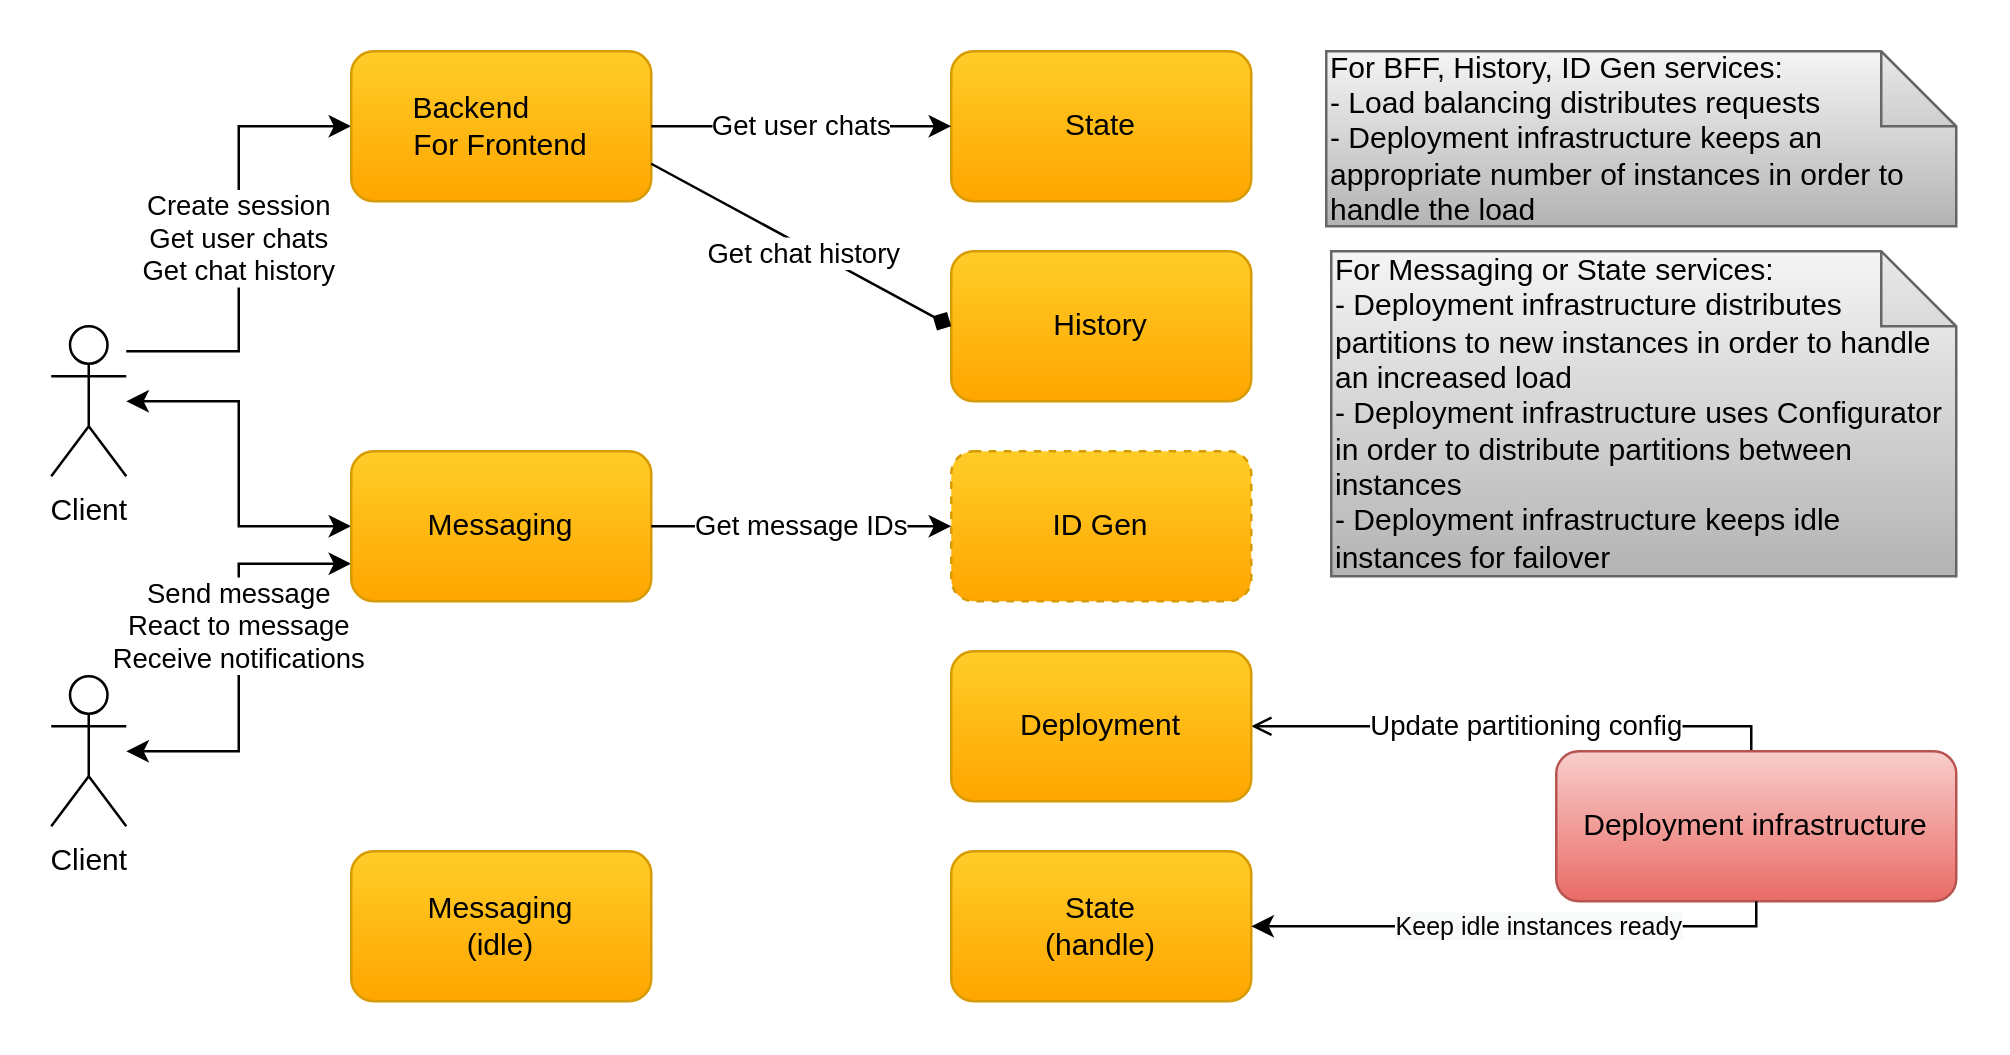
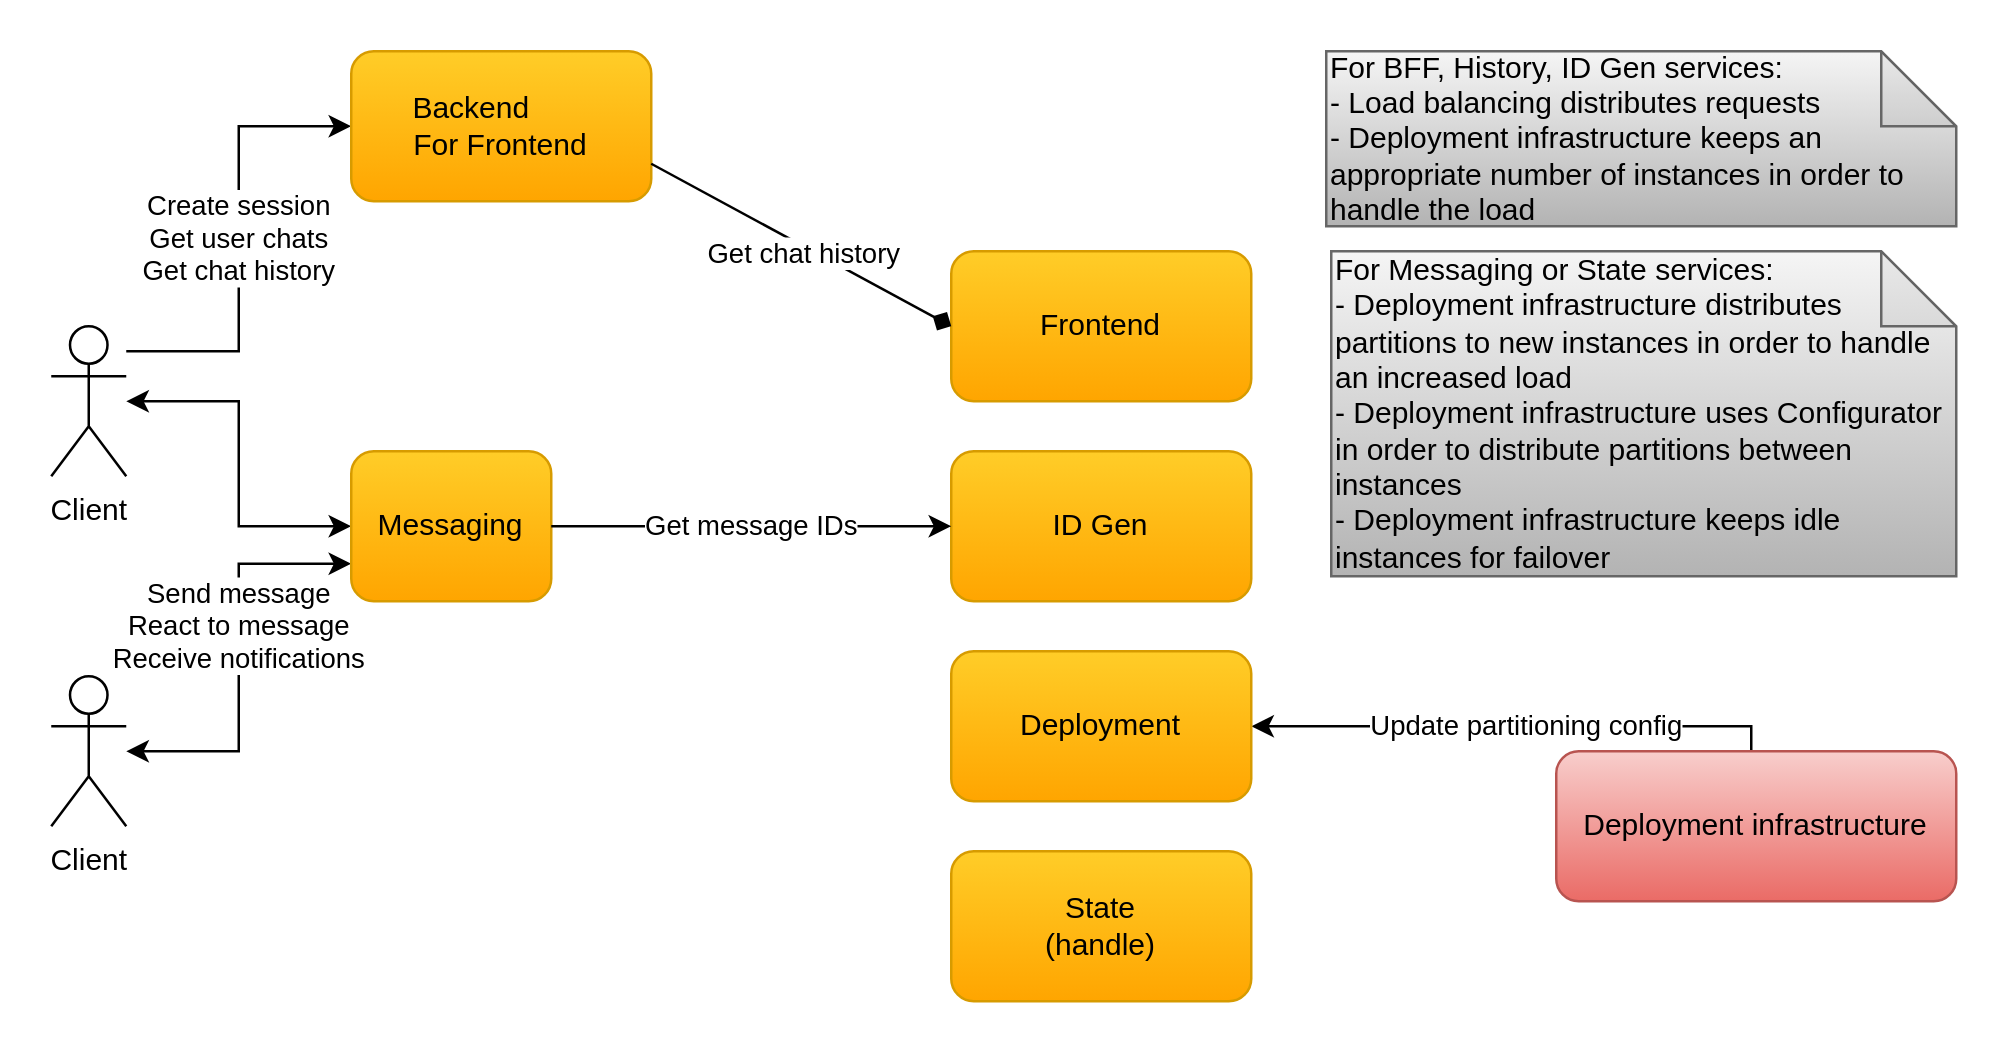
(702, 126) -> none
(1101, 126) -> none
(1101, 326) -> (1101, 326)
(501, 526) -> (451, 526)
(1101, 526) -> (1101, 526)
(1265, 726) -> (1269, 726)
(501, 926) -> none
(1524, 926) -> none
